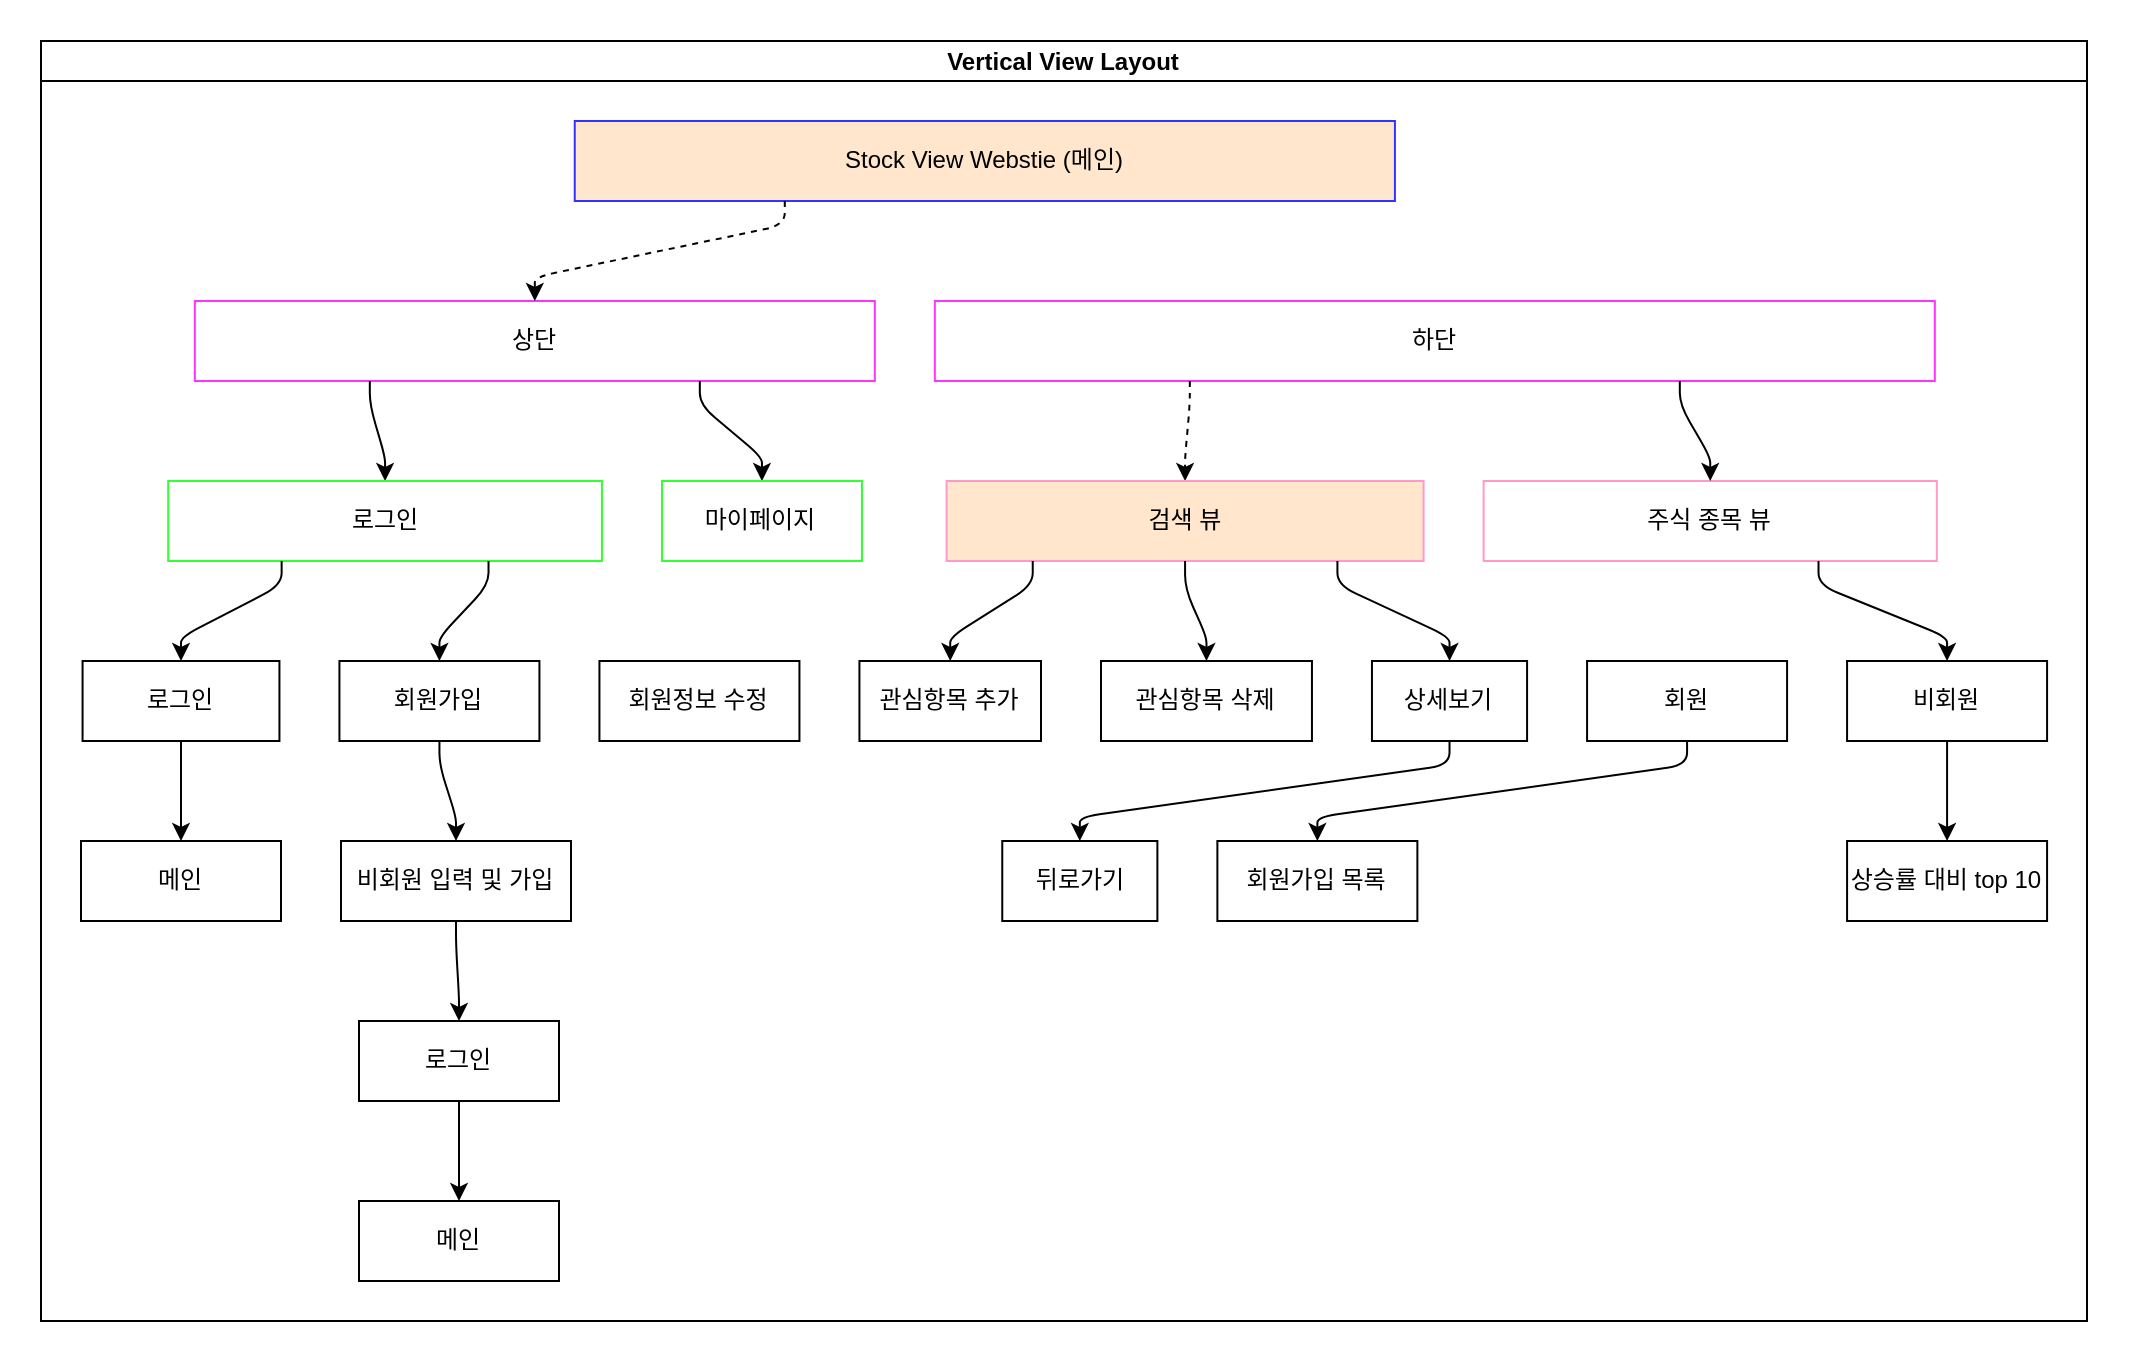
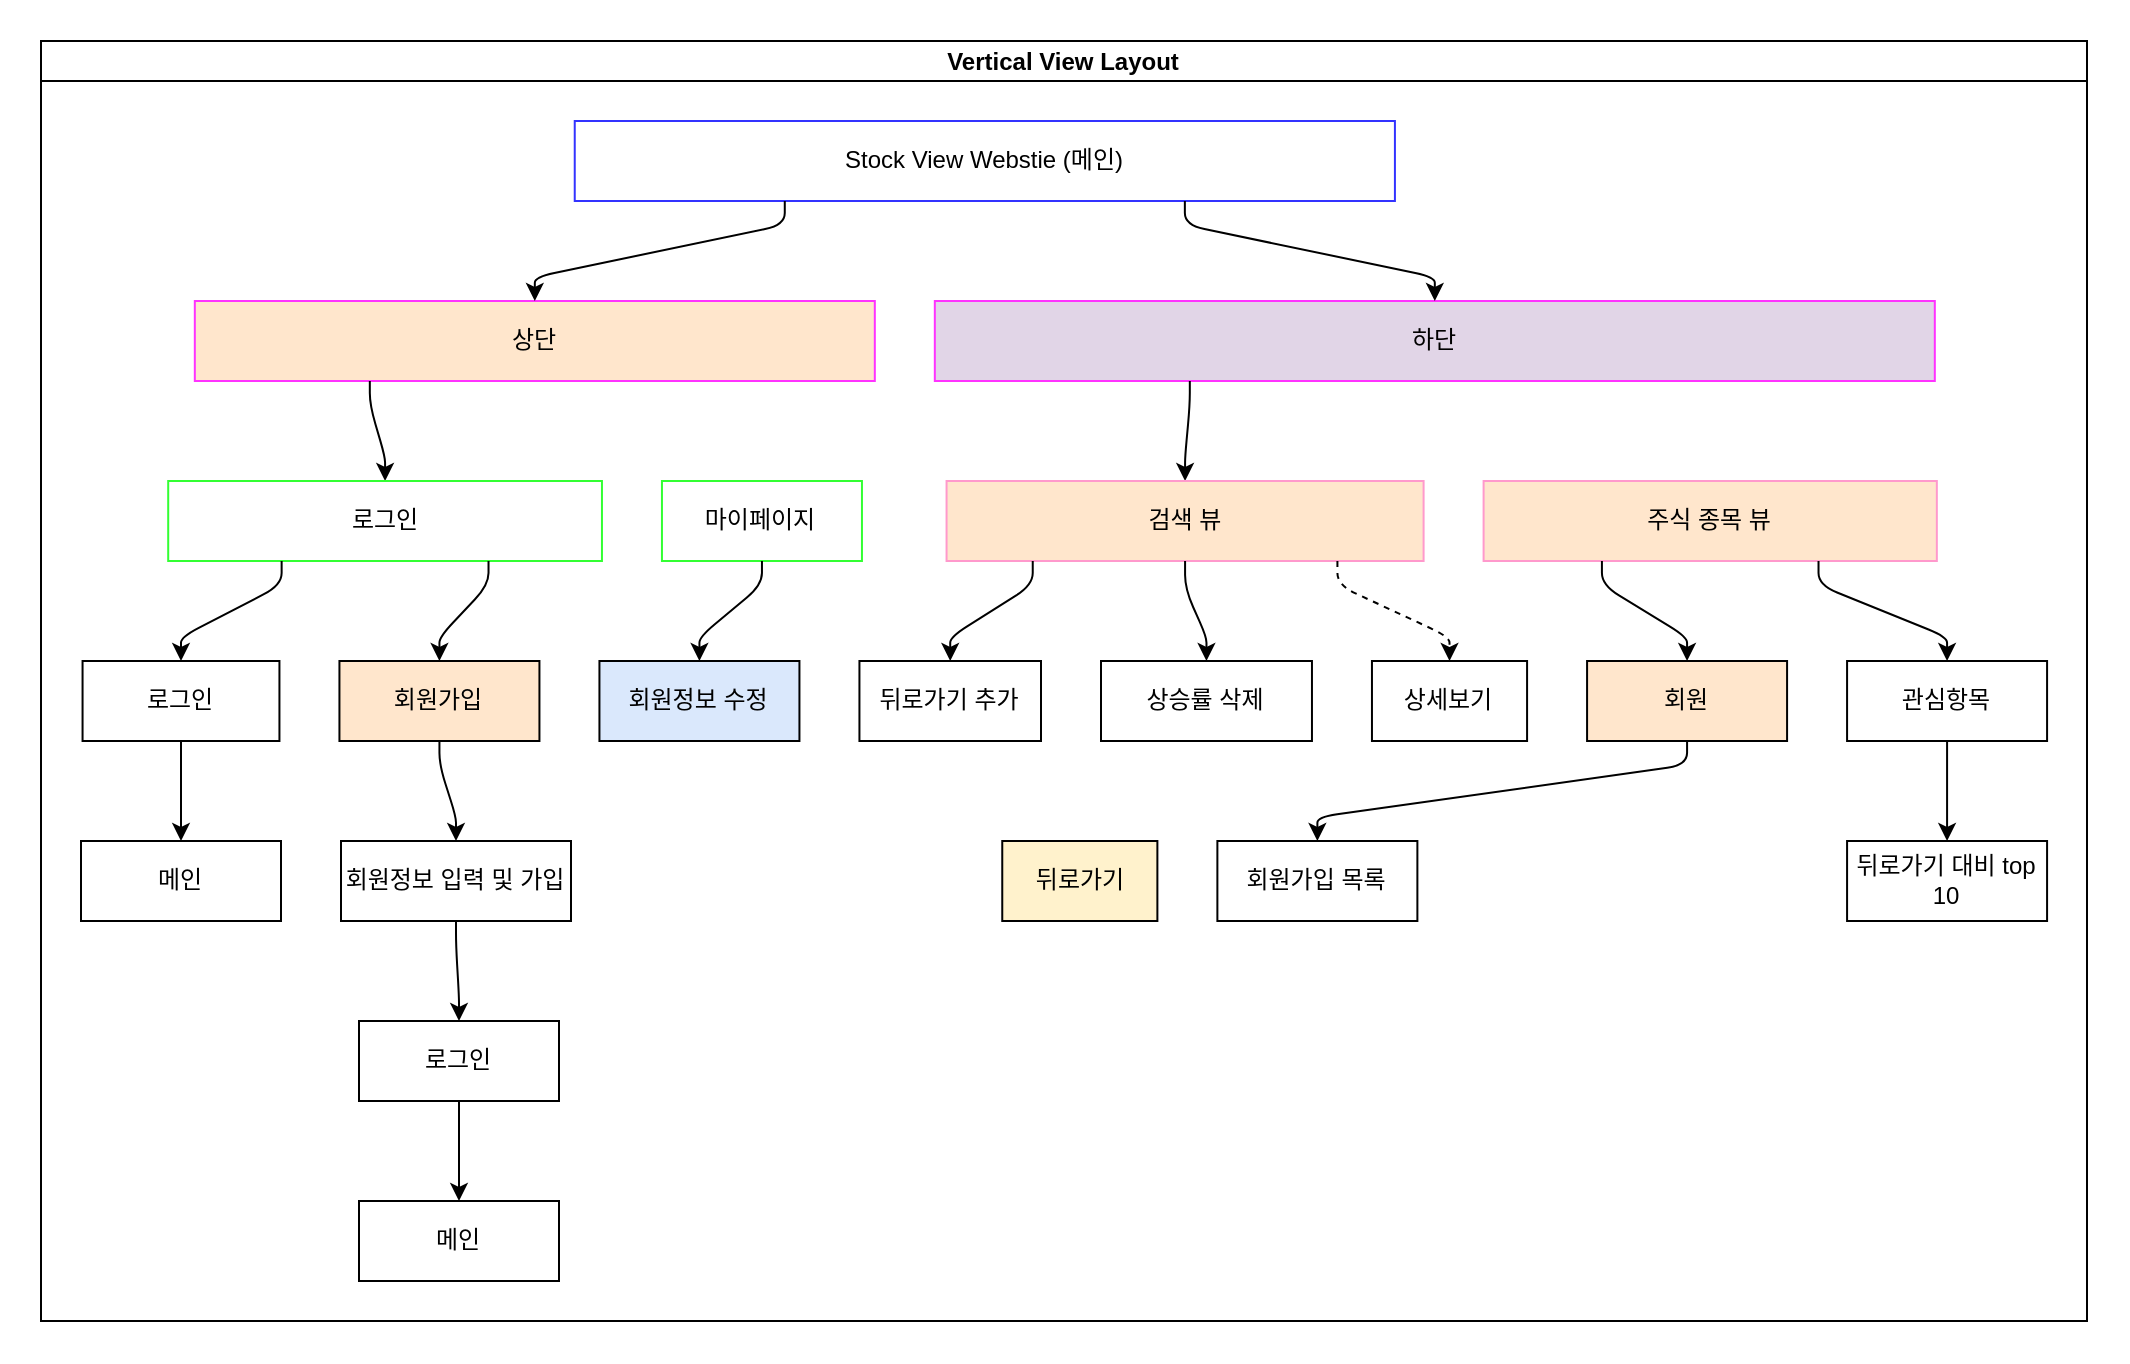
(985, 161) -> (985, 161)
(666, 250) -> (666, 250)
none -> (1304, 250)
(535, 341) -> (535, 341)
(1435, 341) -> (1435, 341)
(1691, 425) -> none
(1188, 426) -> (1188, 426)
(726, 427) -> none
(1710, 521) -> (1710, 521)
none -> (736, 607)
none -> (1639, 608)
(1389, 609) -> (1389, 609)
(439, 701) -> (439, 701)
(699, 701) -> (699, 701)
(950, 701) -> (950, 701)
(1206, 701) -> (1206, 701)
(1687, 701) -> (1687, 701)
(1947, 701) -> (1947, 701)
(1271, 790) -> none
(456, 881) -> (456, 881)
(1080, 881) -> (1080, 881)
(1947, 881) -> (1947, 881)
